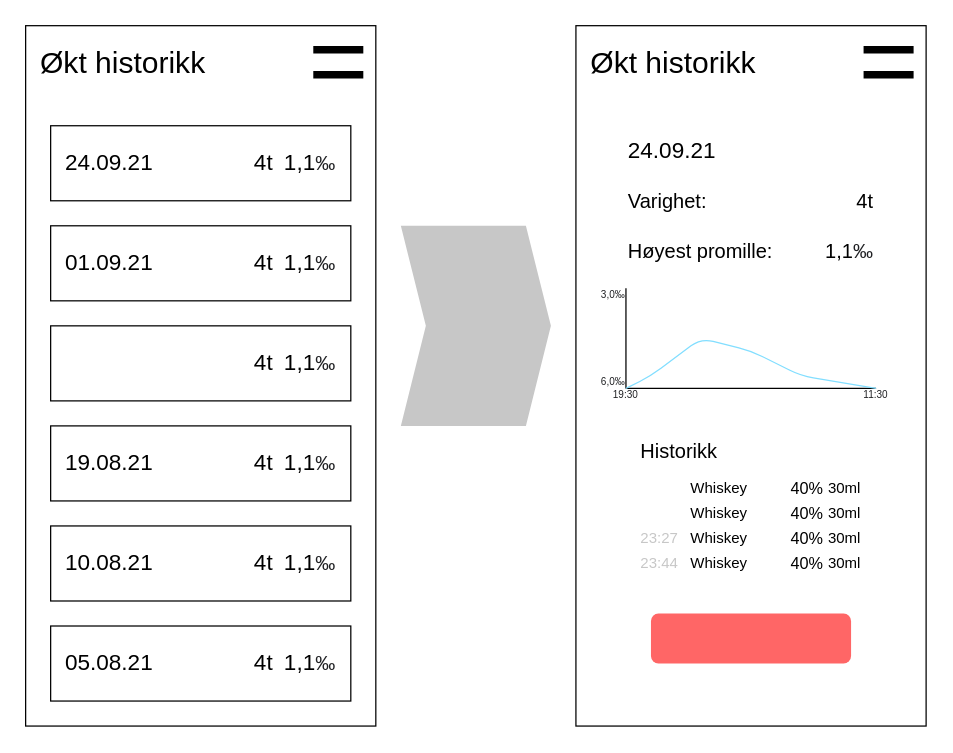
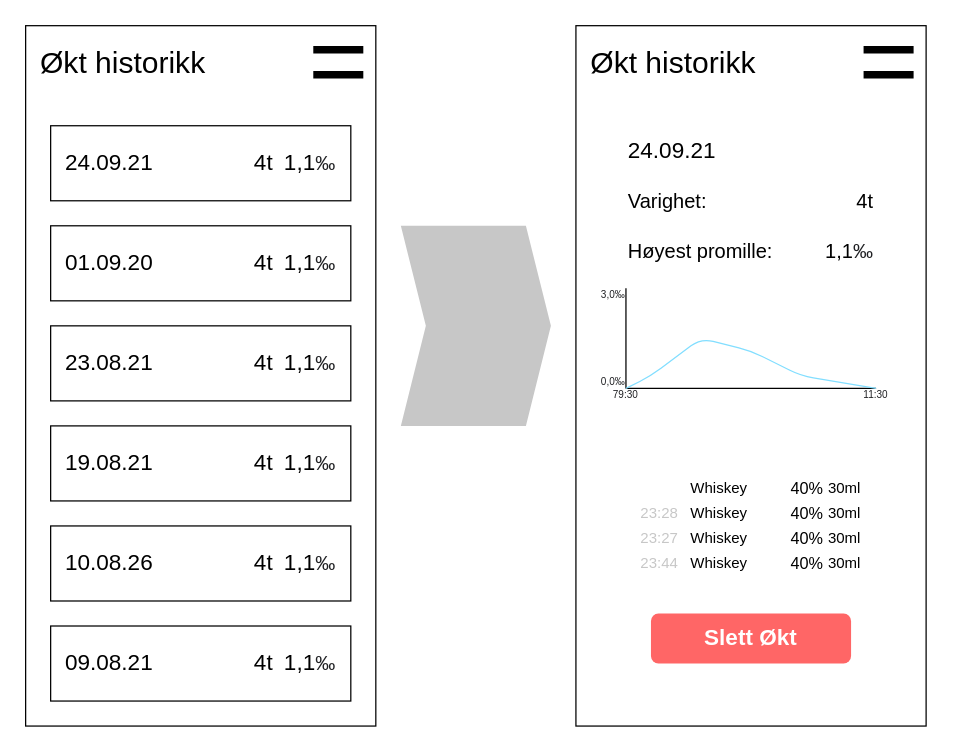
(110, 263) -> (110, 263)
none -> (119, 363)
(613, 382) -> (613, 382)
(626, 394) -> (626, 394)
(751, 451) -> none
none -> (663, 513)
(110, 563) -> (110, 563)
none -> (751, 638)
(110, 663) -> (110, 663)
